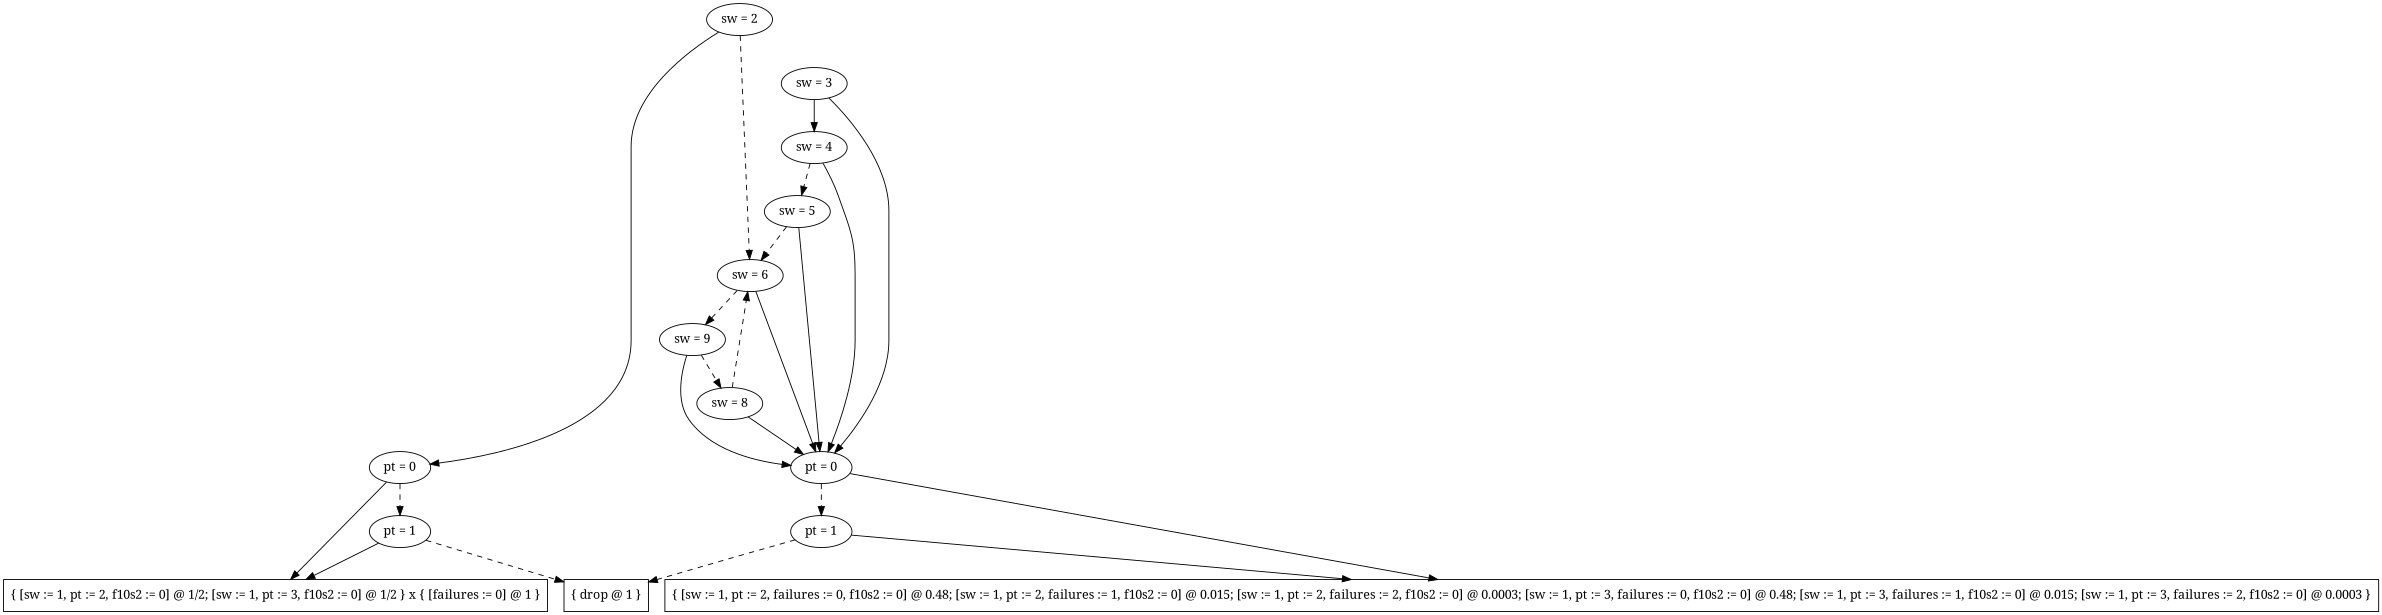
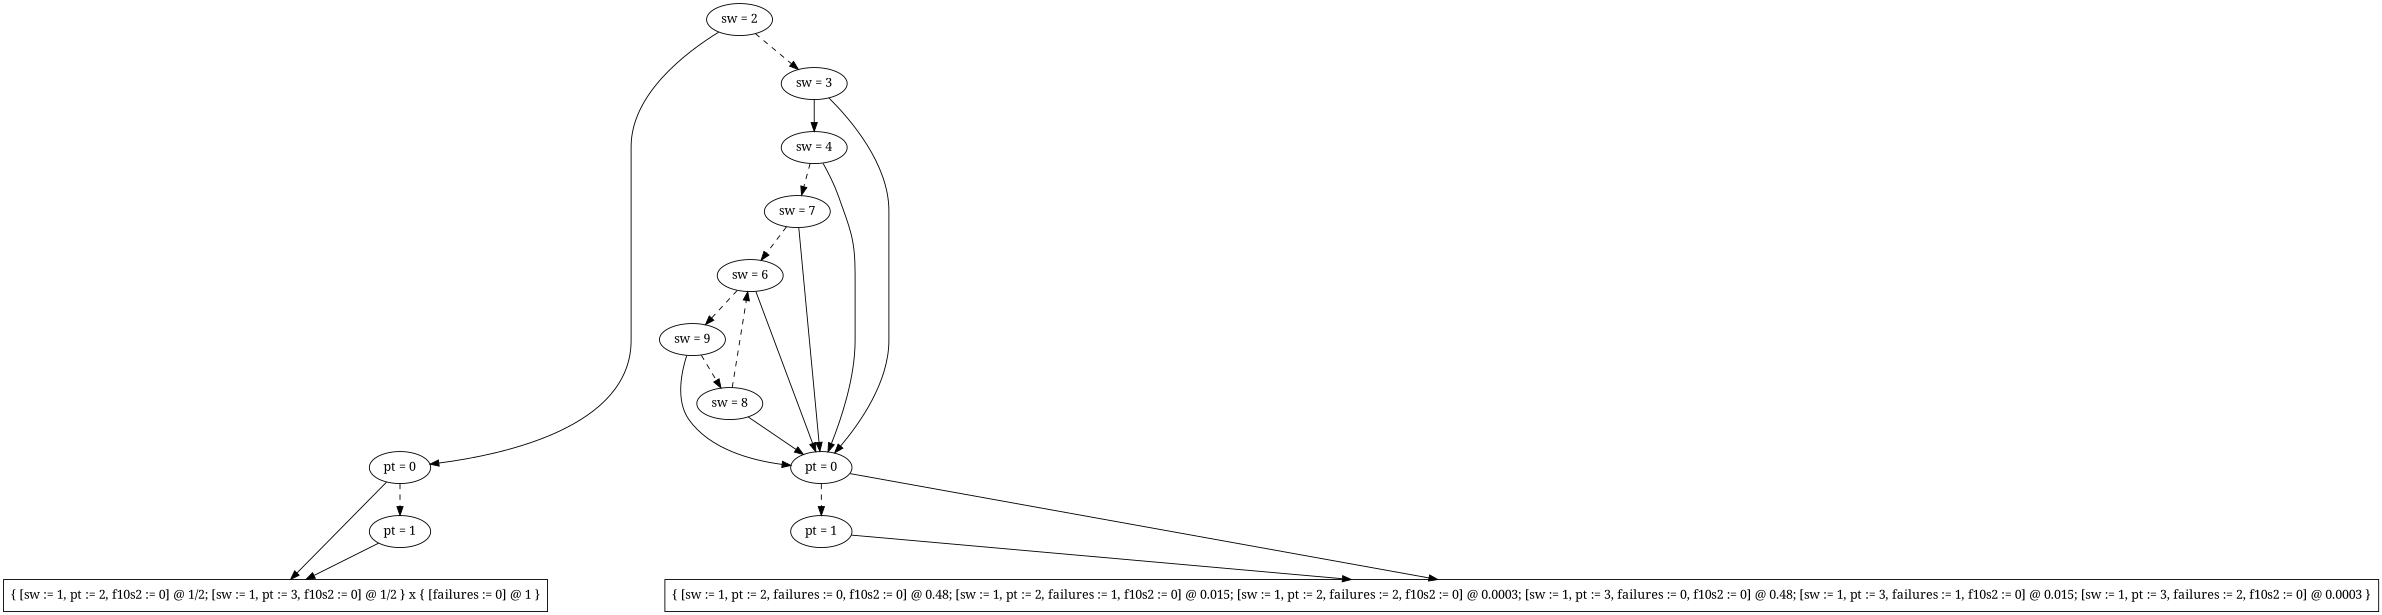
(745, 143) -> (773, 49)
(797, 212) -> (797, 212)
(606, 596) -> none
